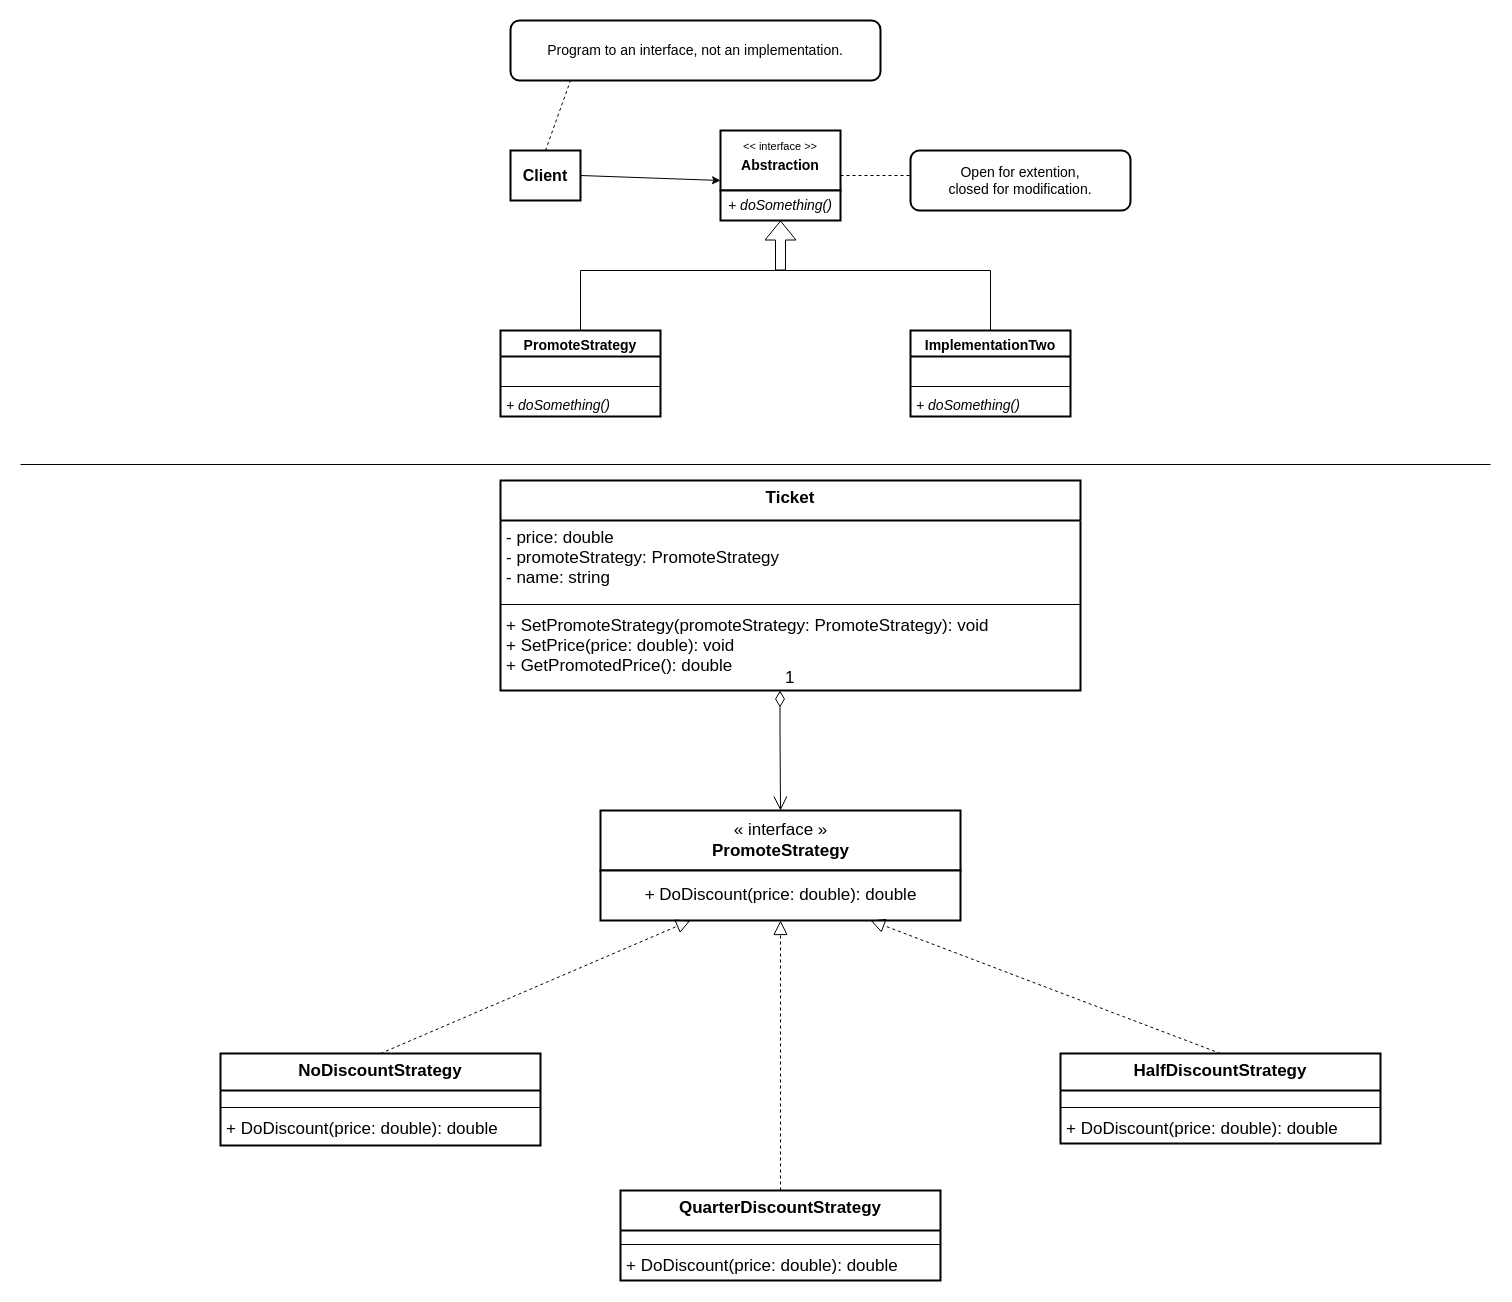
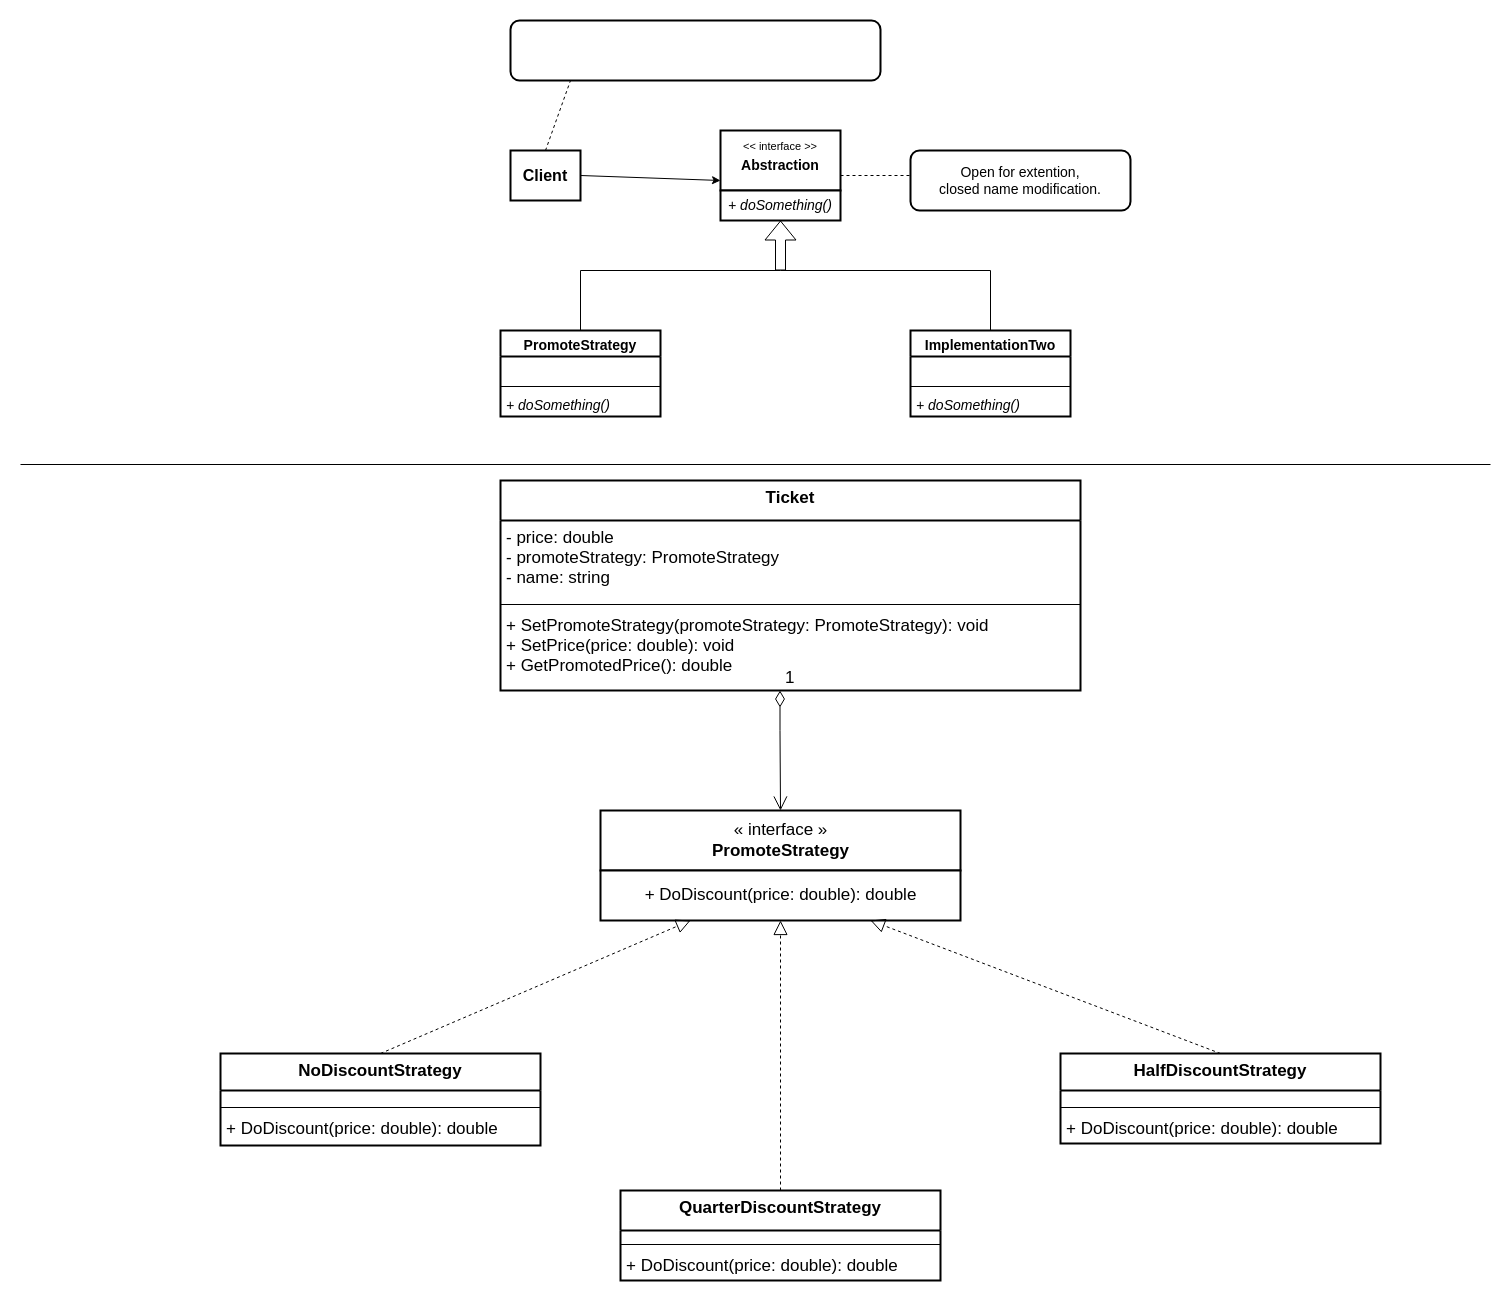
(696, 51) -> none
(1021, 181) -> (1021, 181)
